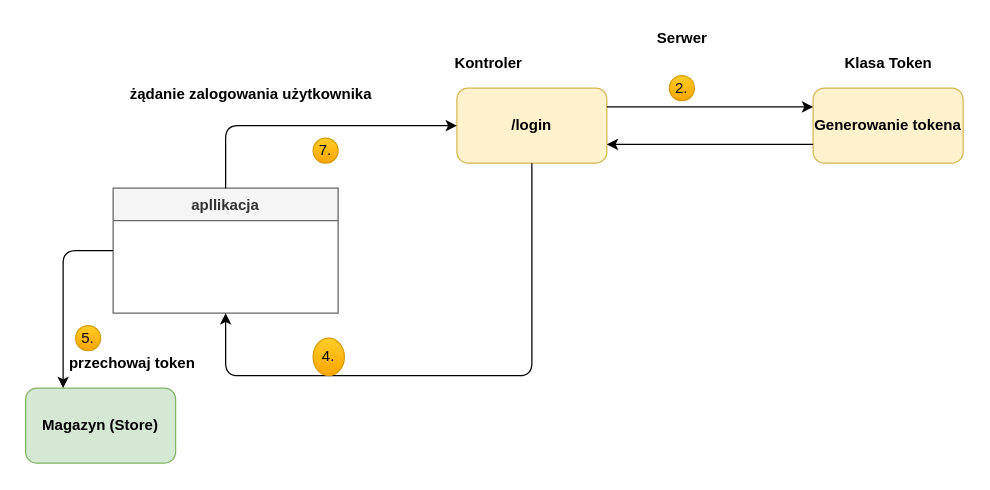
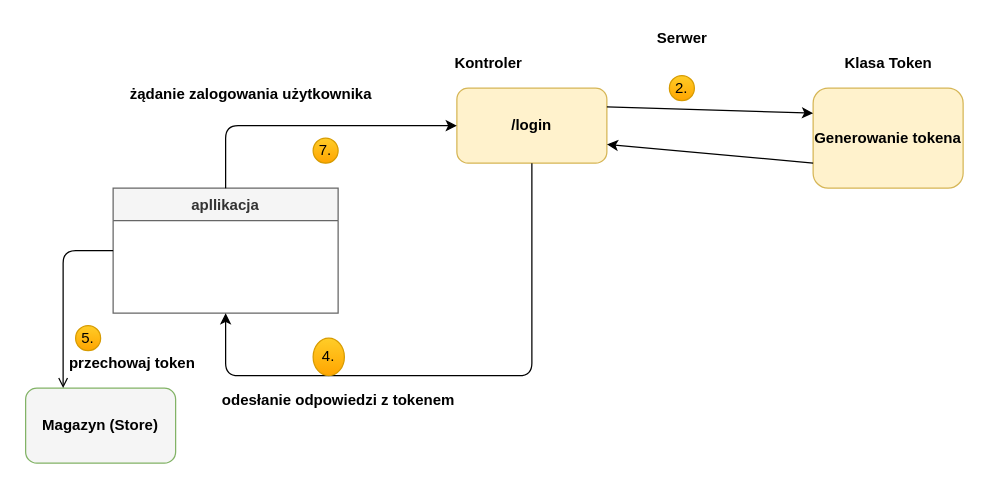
(888, 126) -> (888, 138)
(63, 378) -> (63, 380)
none -> (338, 401)
(101, 426) -> (101, 426)
